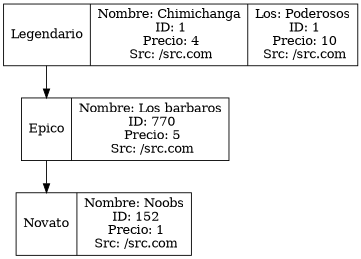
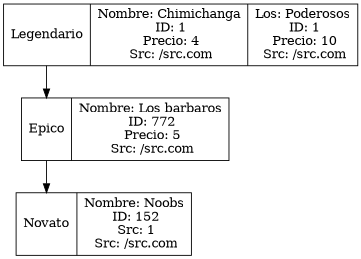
(150, 122) -> (150, 122)
(134, 230) -> (134, 230)
